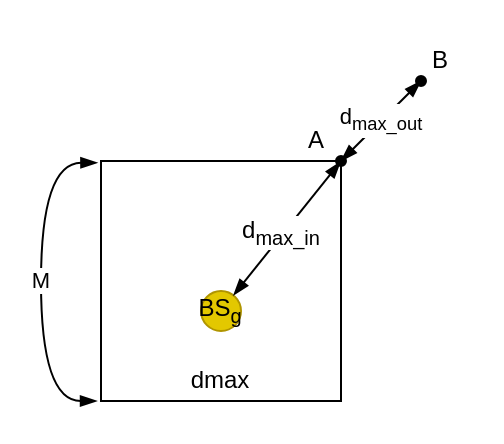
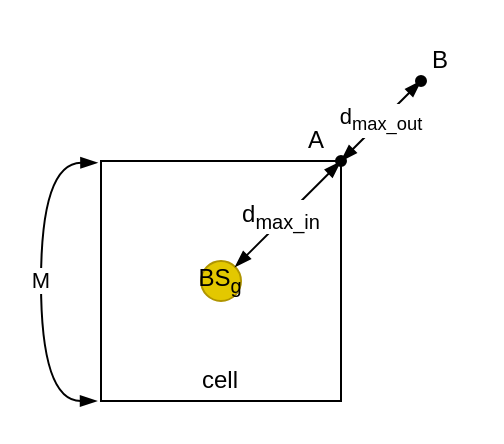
(221, 311) -> (221, 281)
(221, 381) -> (221, 381)
